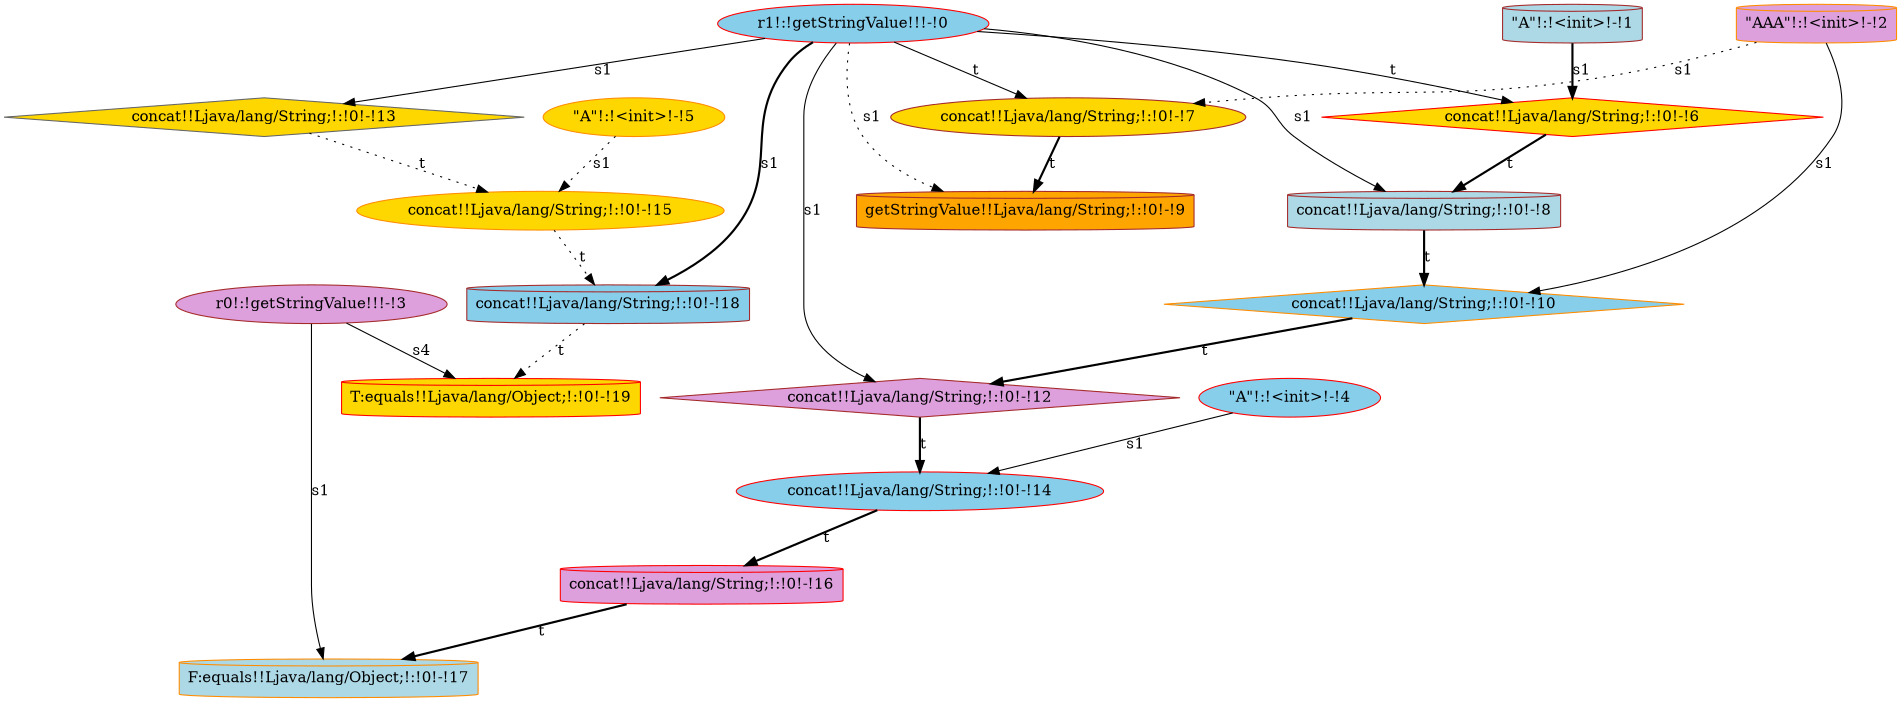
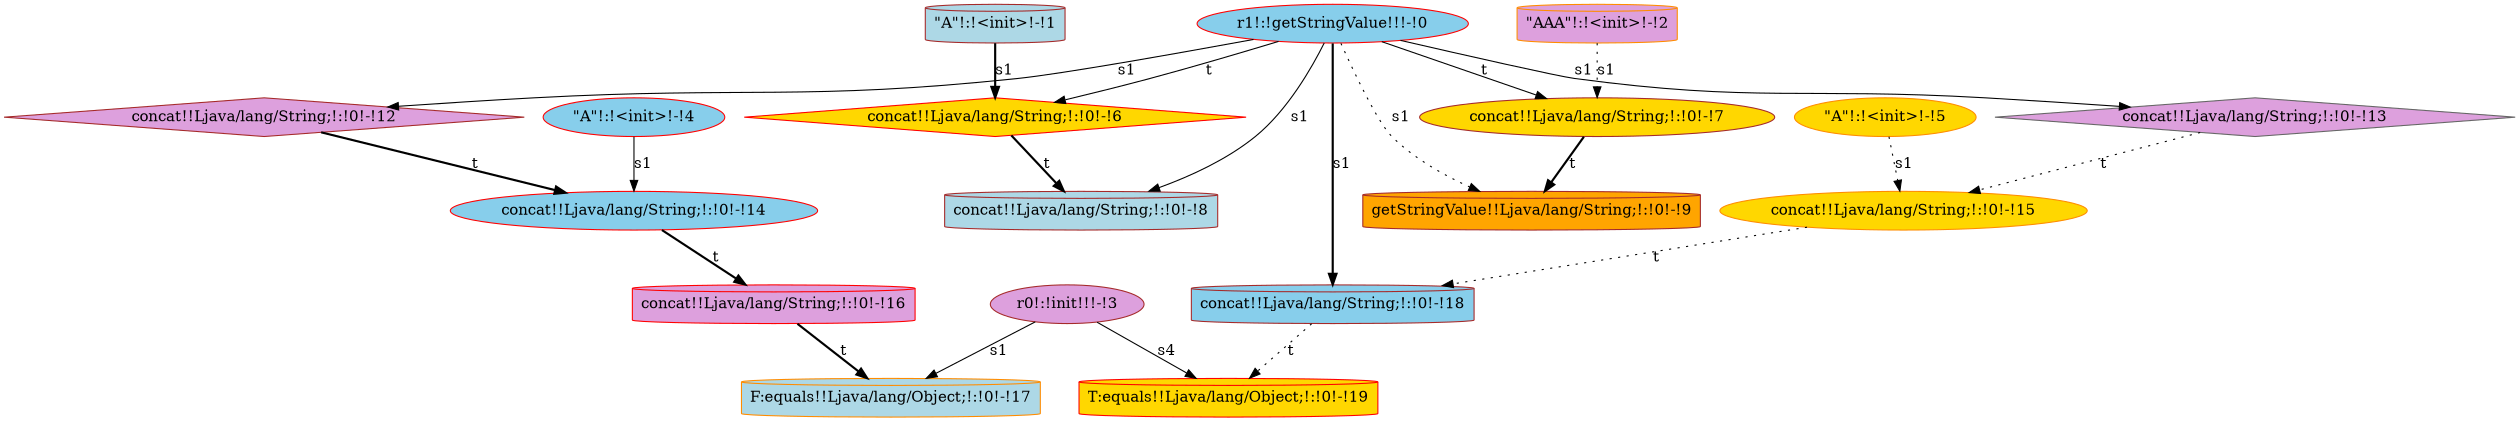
(264, 117) -> (2255, 117)
(311, 304) -> (1067, 304)
(1424, 304) -> none
